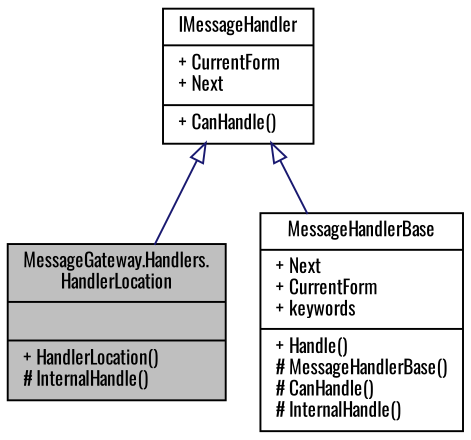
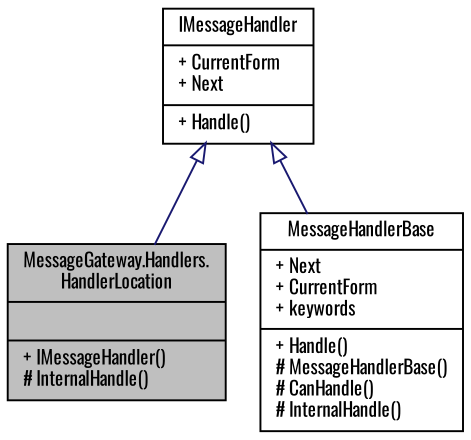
(228, 123) -> (214, 123)
(91, 359) -> (95, 359)
